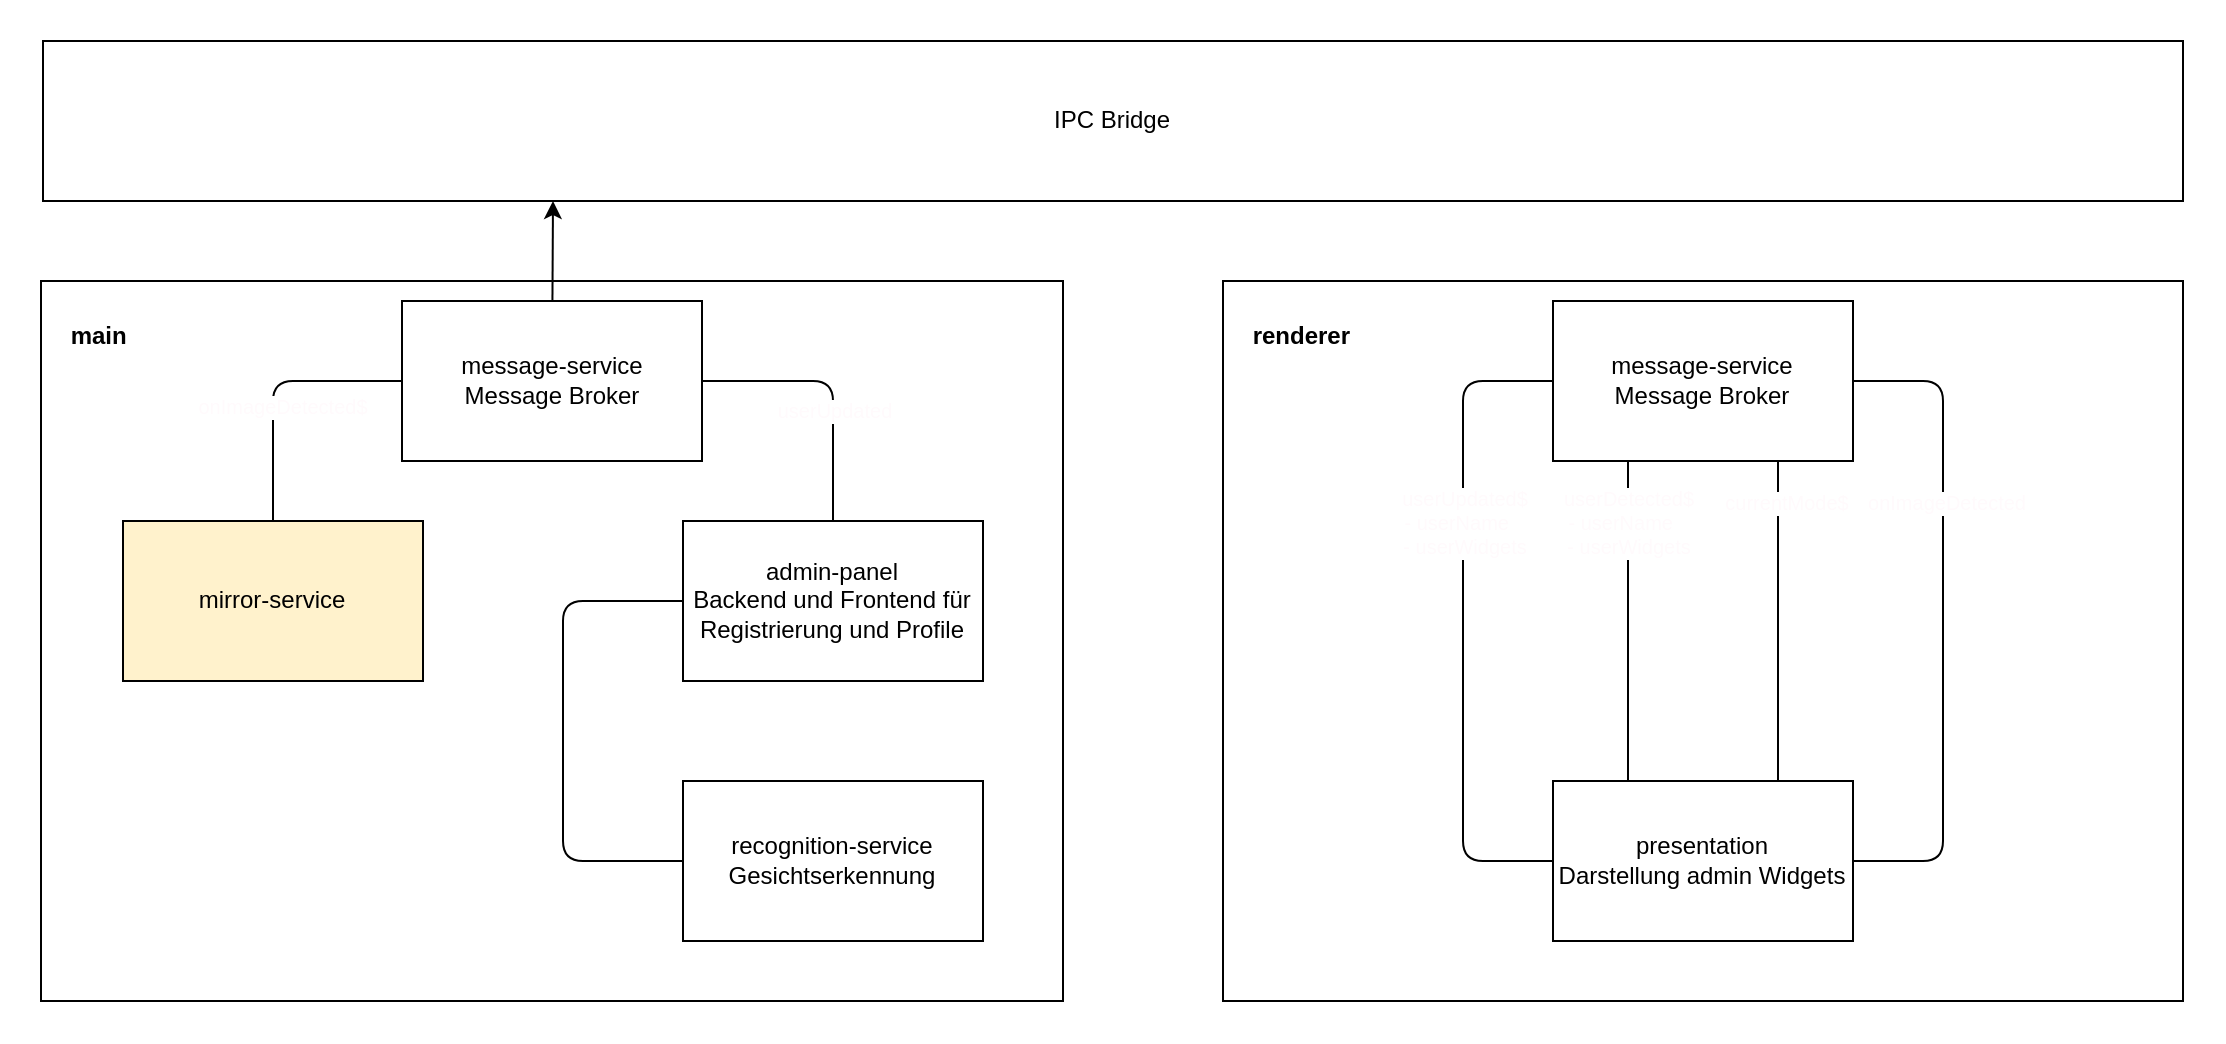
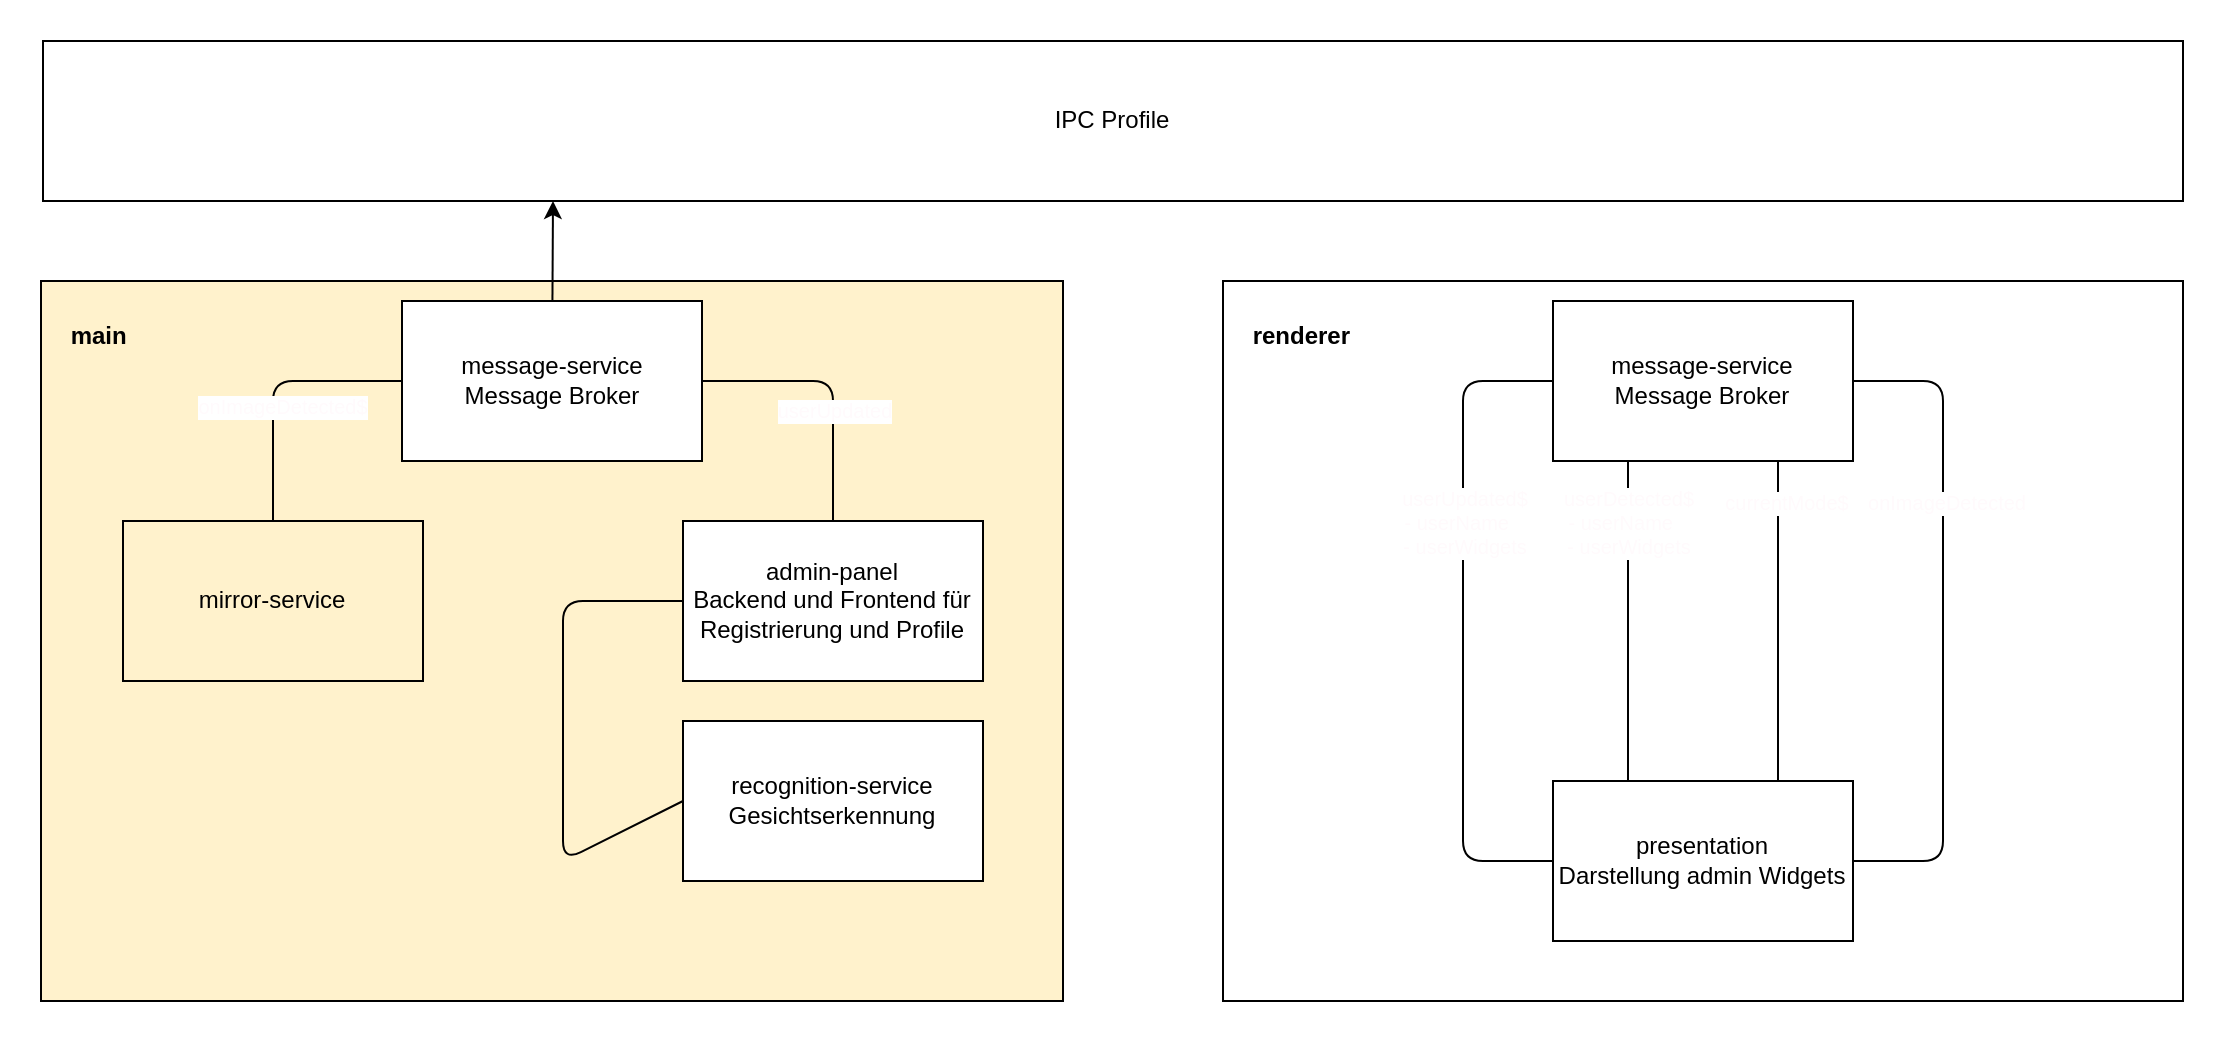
(1113, 121) -> (1113, 121)
(552, 641) -> (552, 641)
(833, 861) -> (833, 801)
